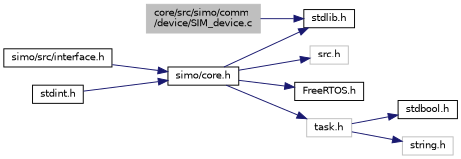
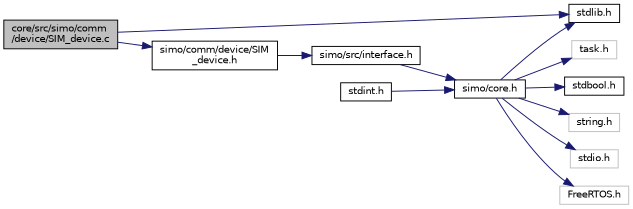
(203, 19) -> (61, 34)
(329, 55) -> (594, 159)
none -> (215, 56)
(329, 91) -> (594, 195)
(370, 120) -> (540, 88)
(372, 136) -> (539, 105)
